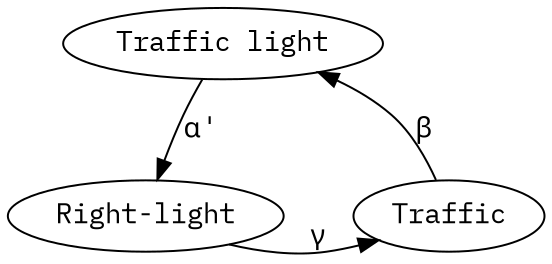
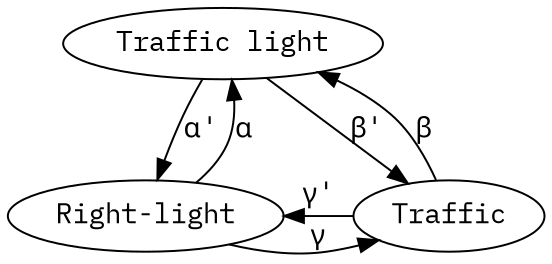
none -> (329, 125)
none -> (226, 146)
none -> (329, 216)
